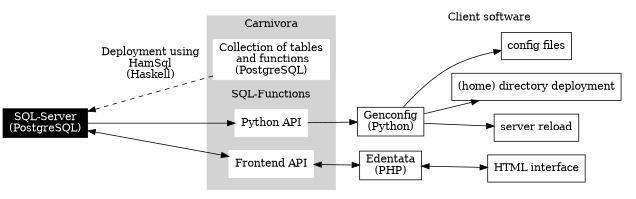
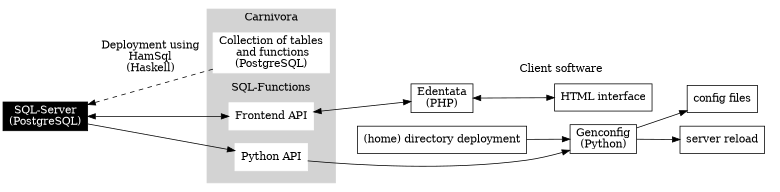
(448, 108) -> (544, 139)
